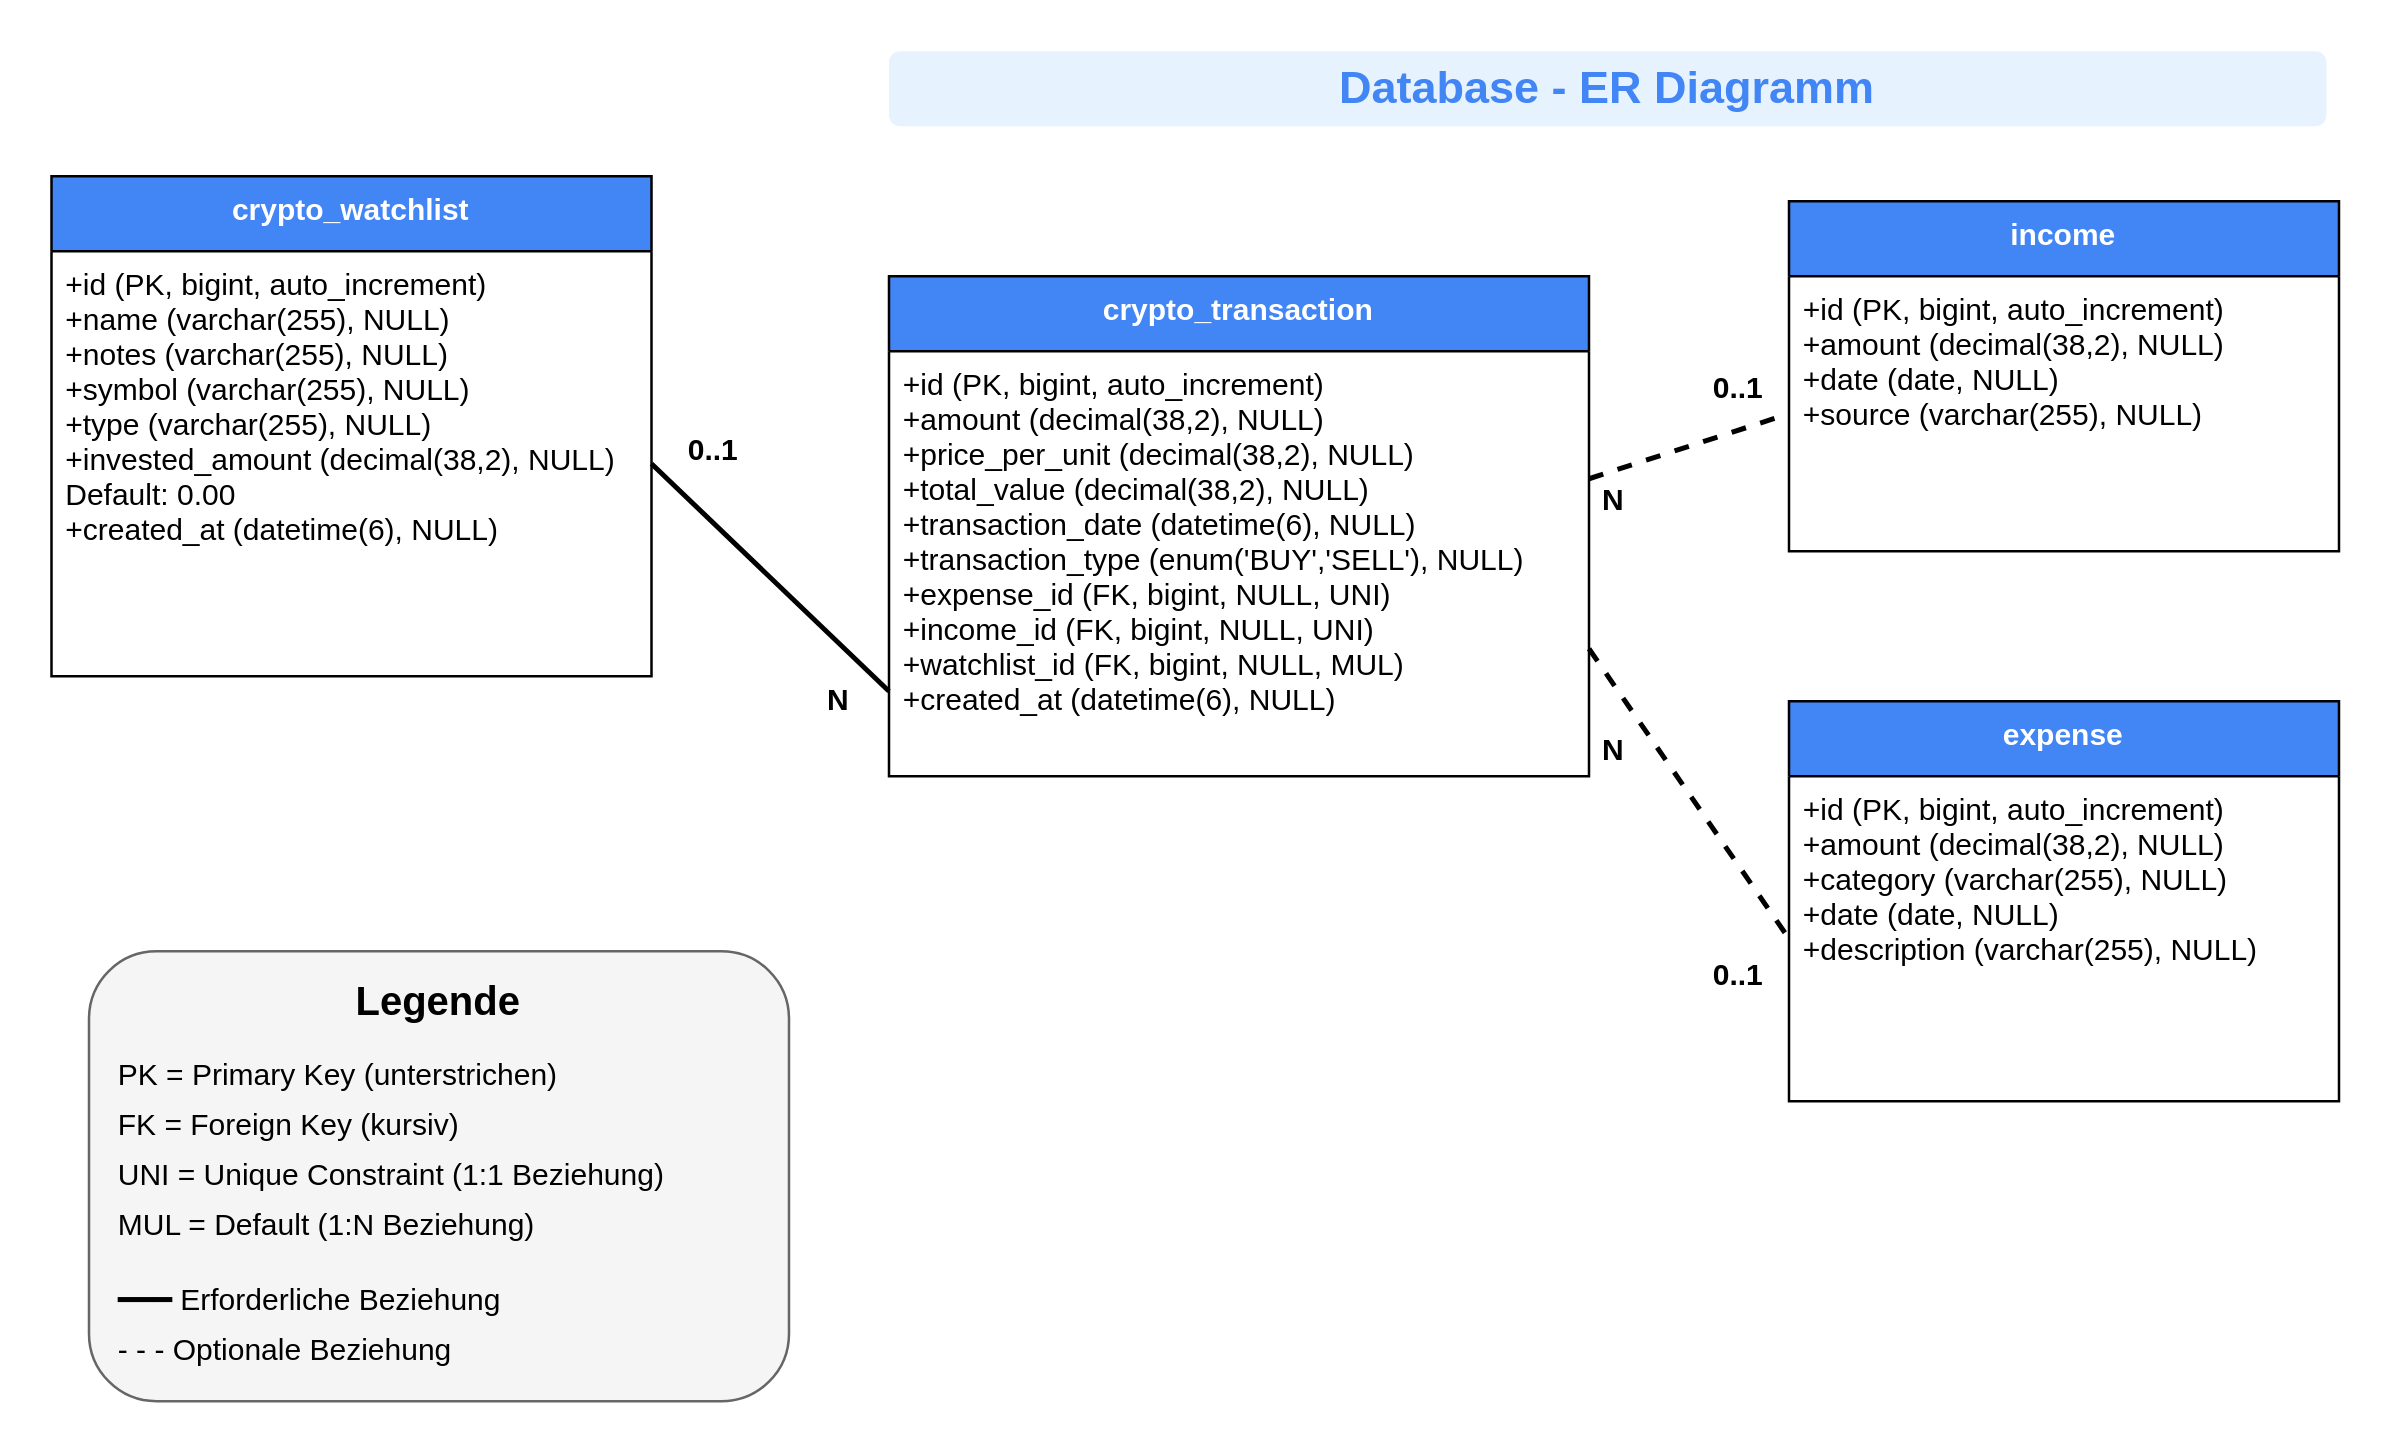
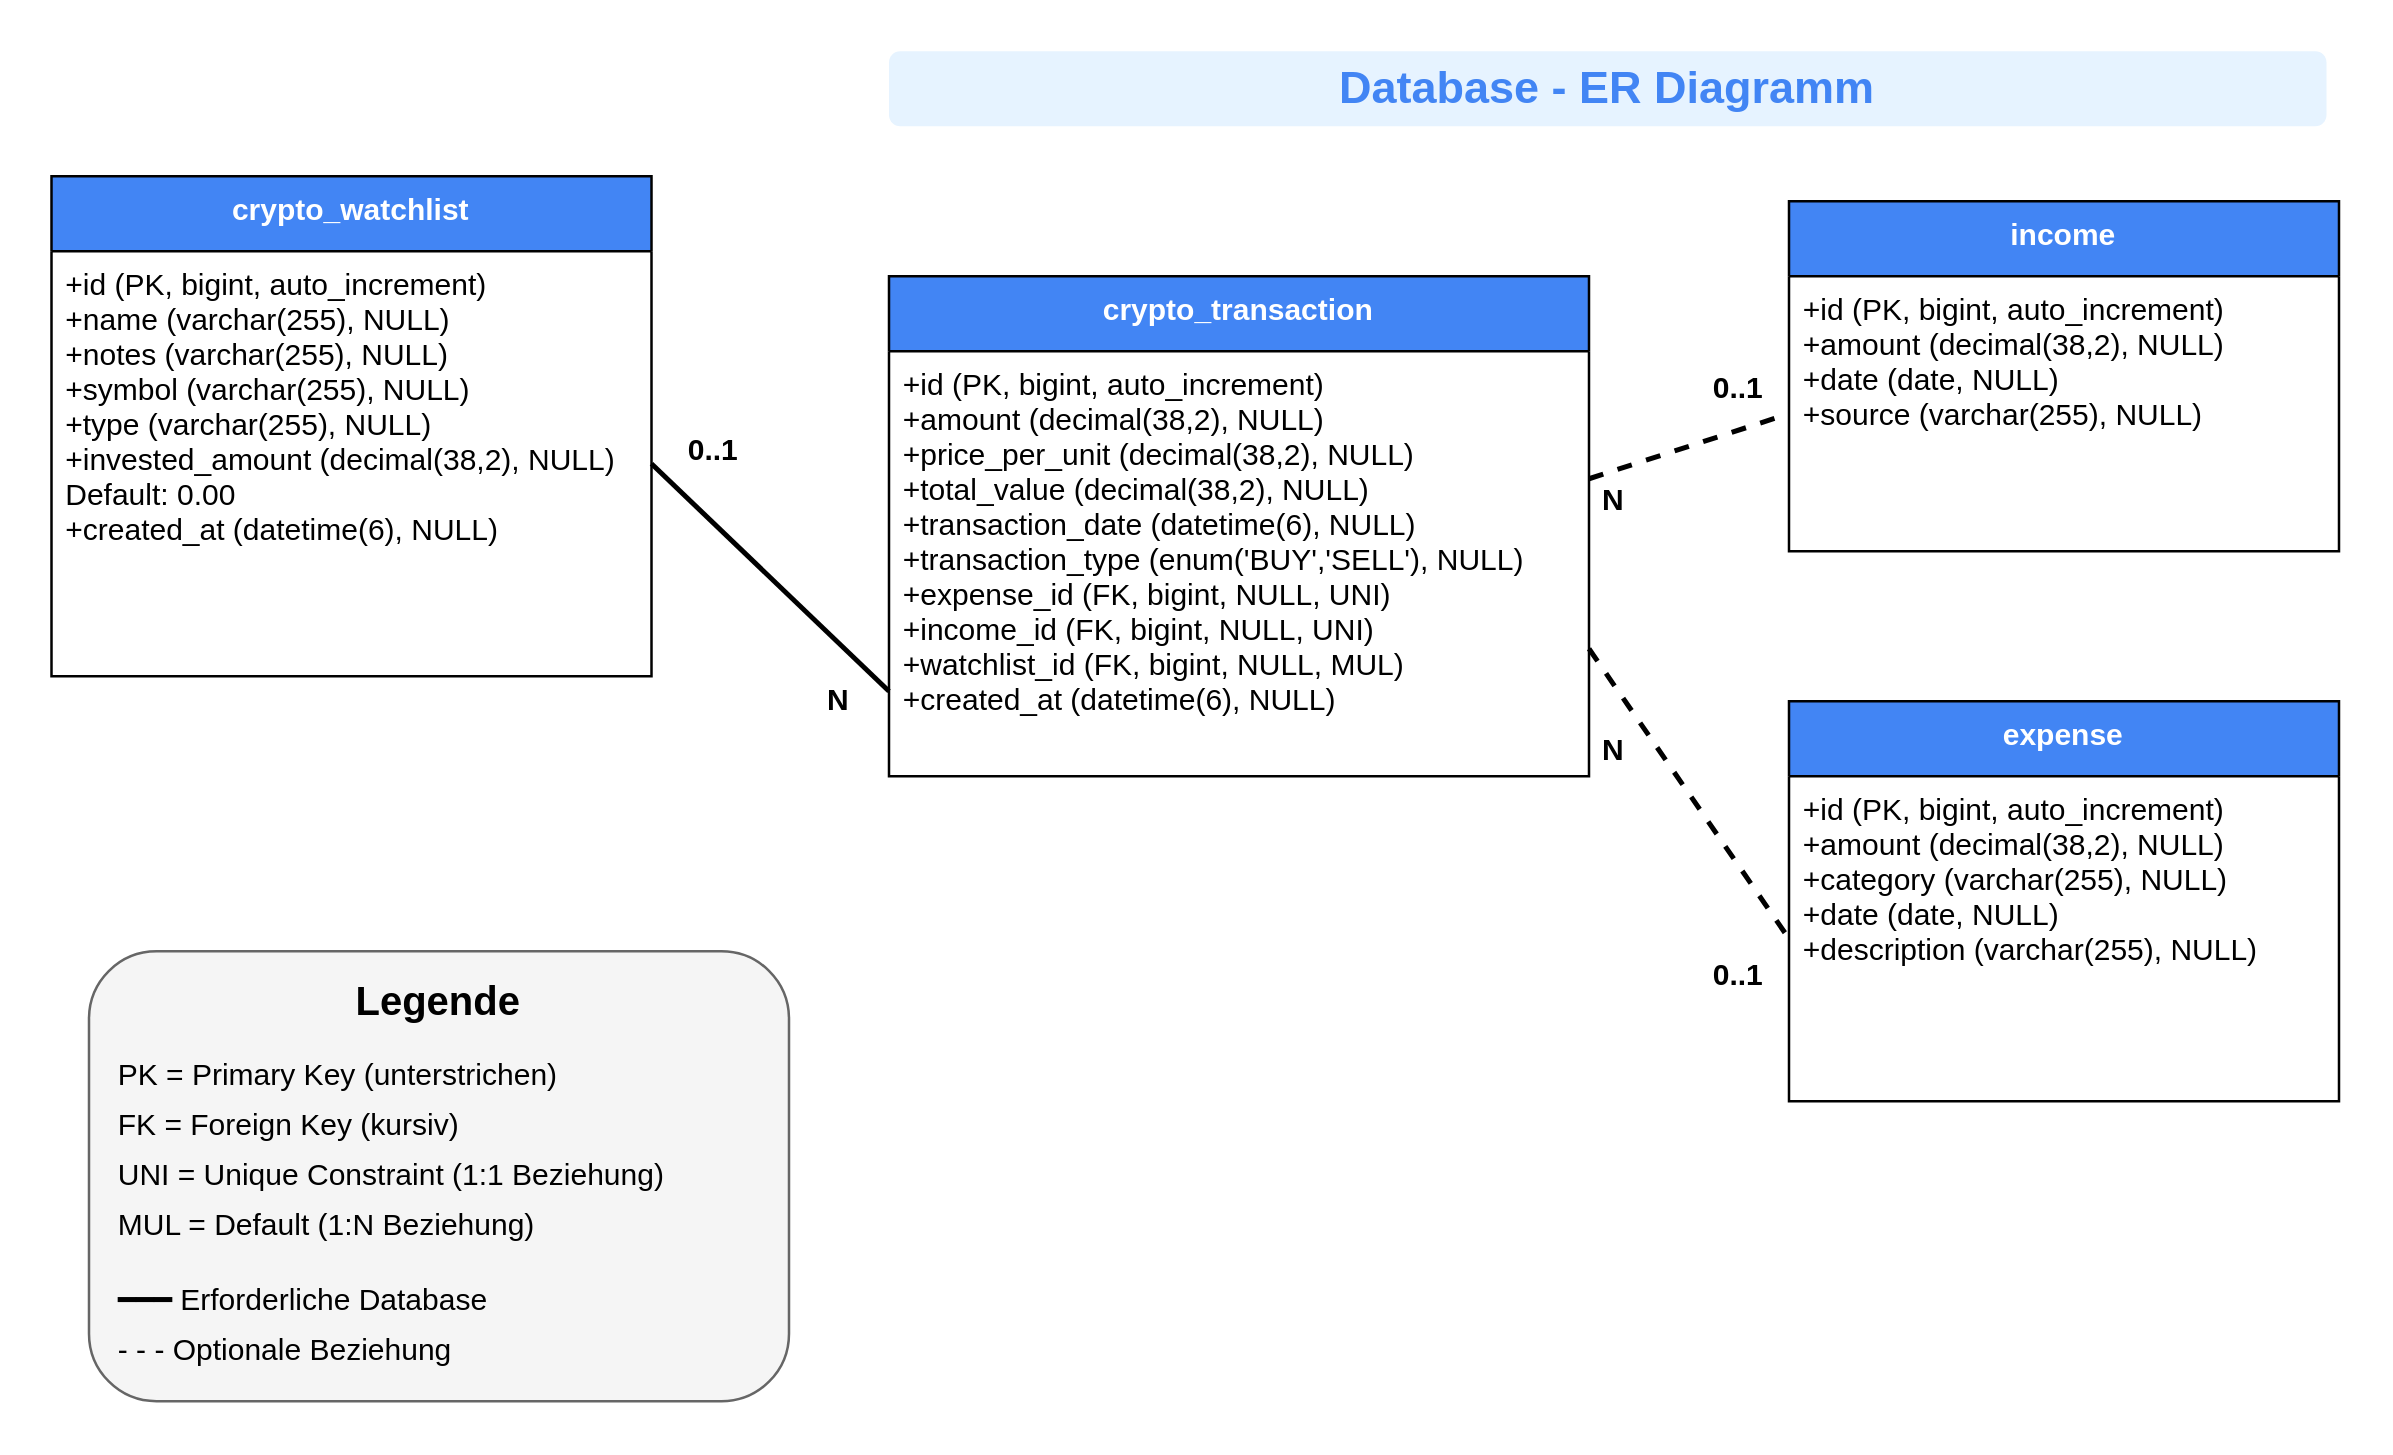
(326, 1301) -> (322, 1301)
